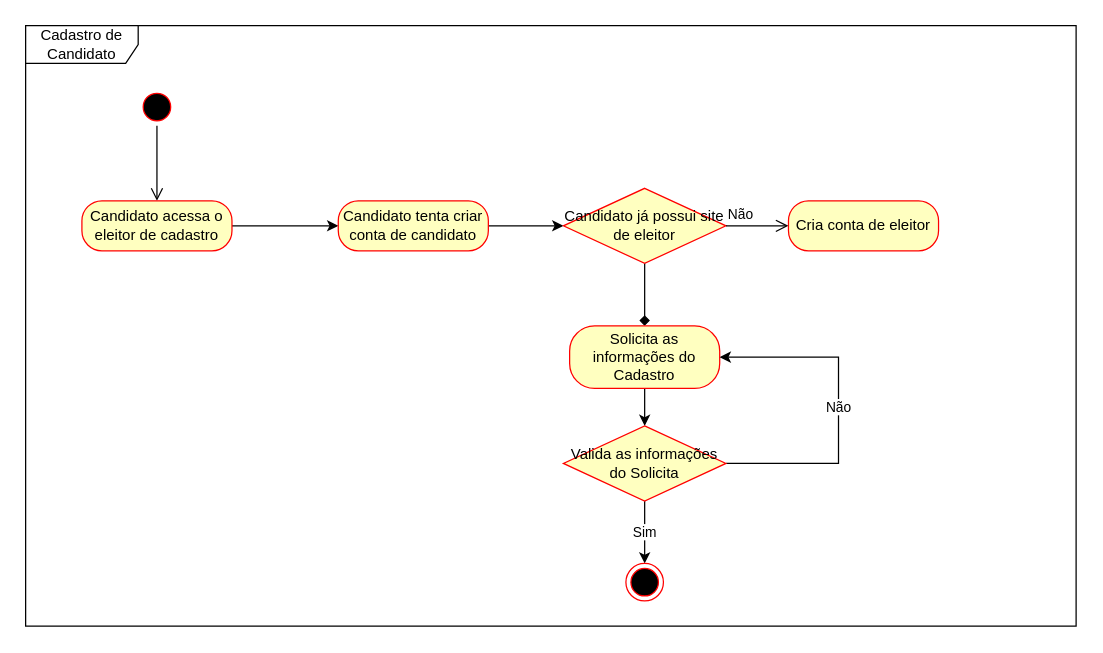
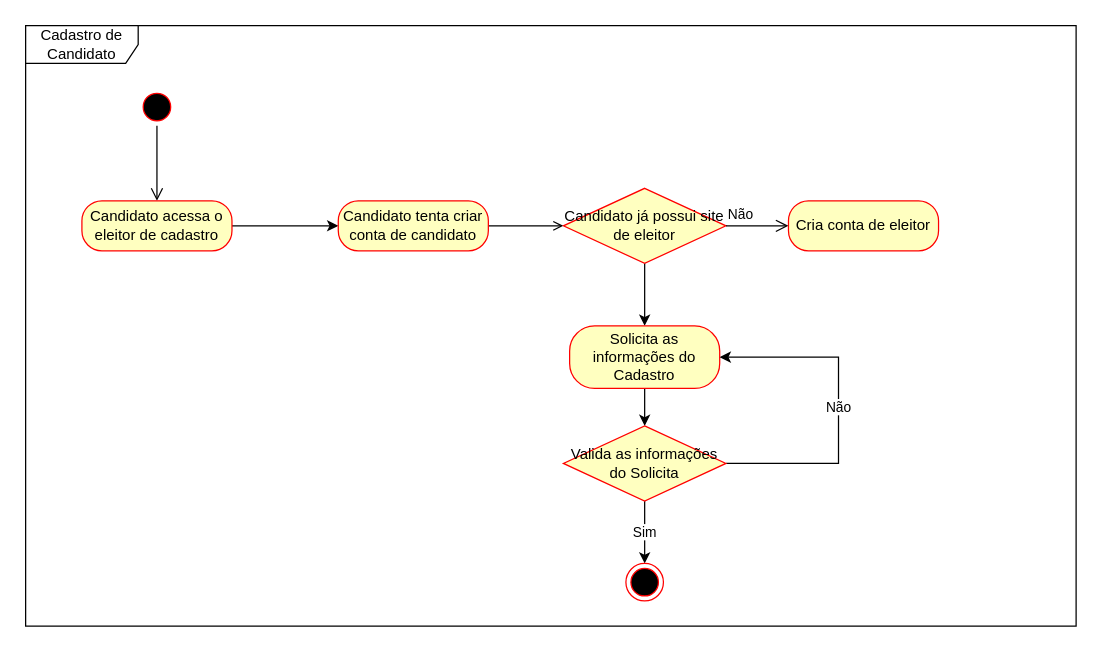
(553, 226) -> (555, 226)
(644, 315) -> (644, 316)
